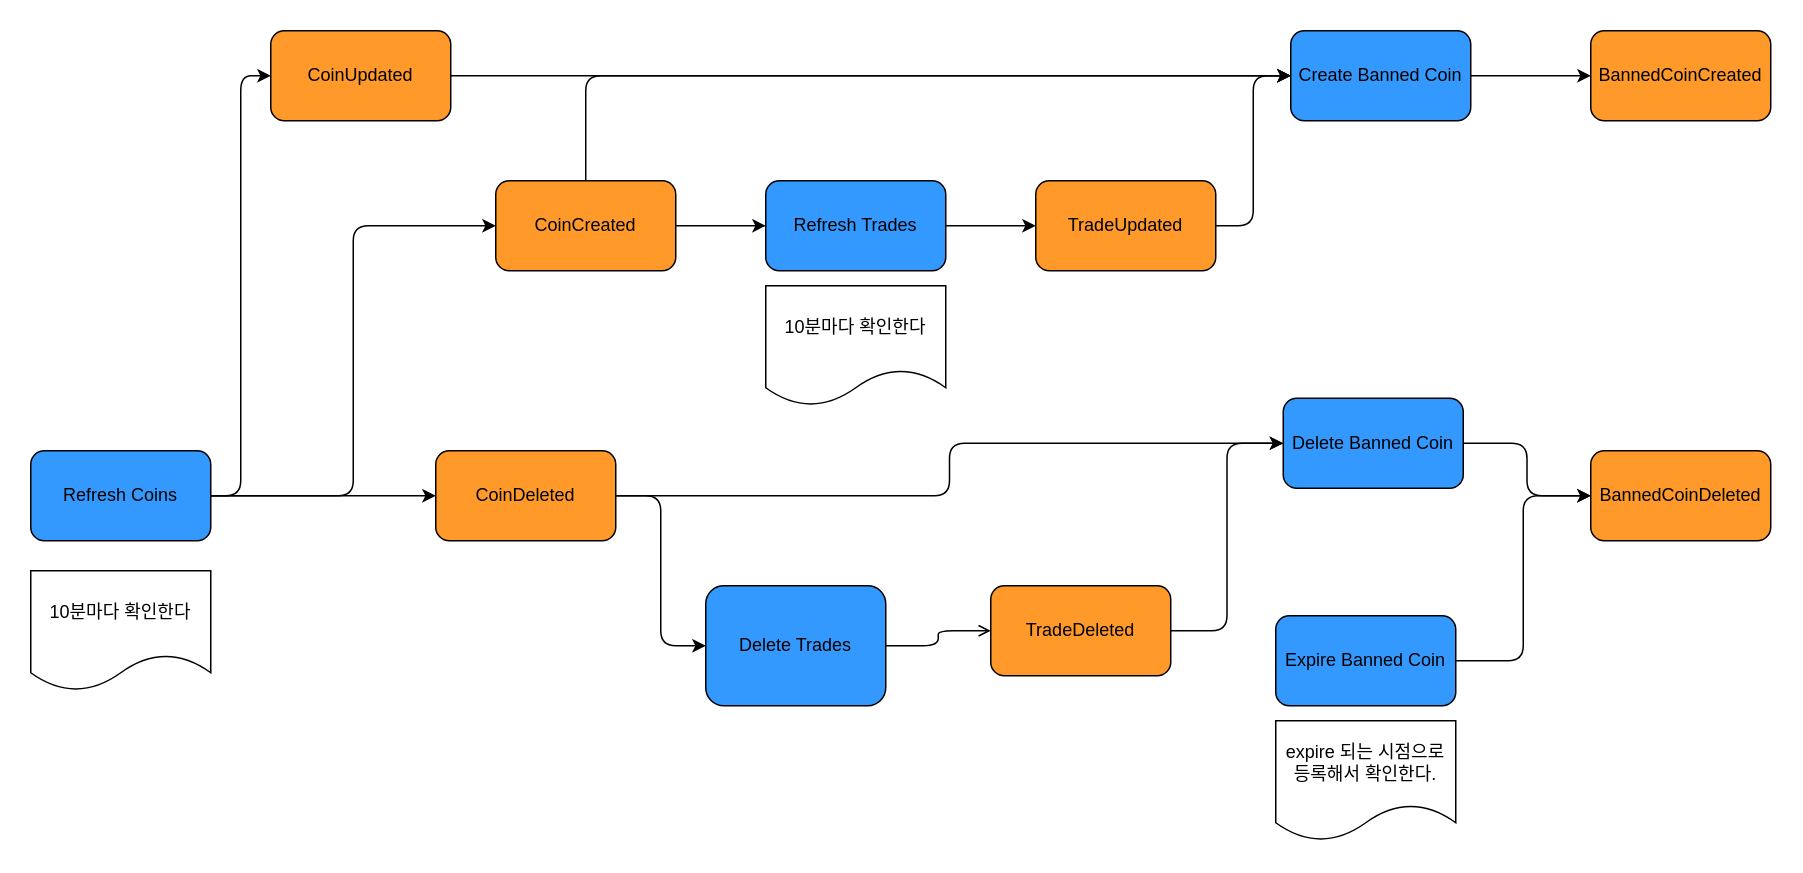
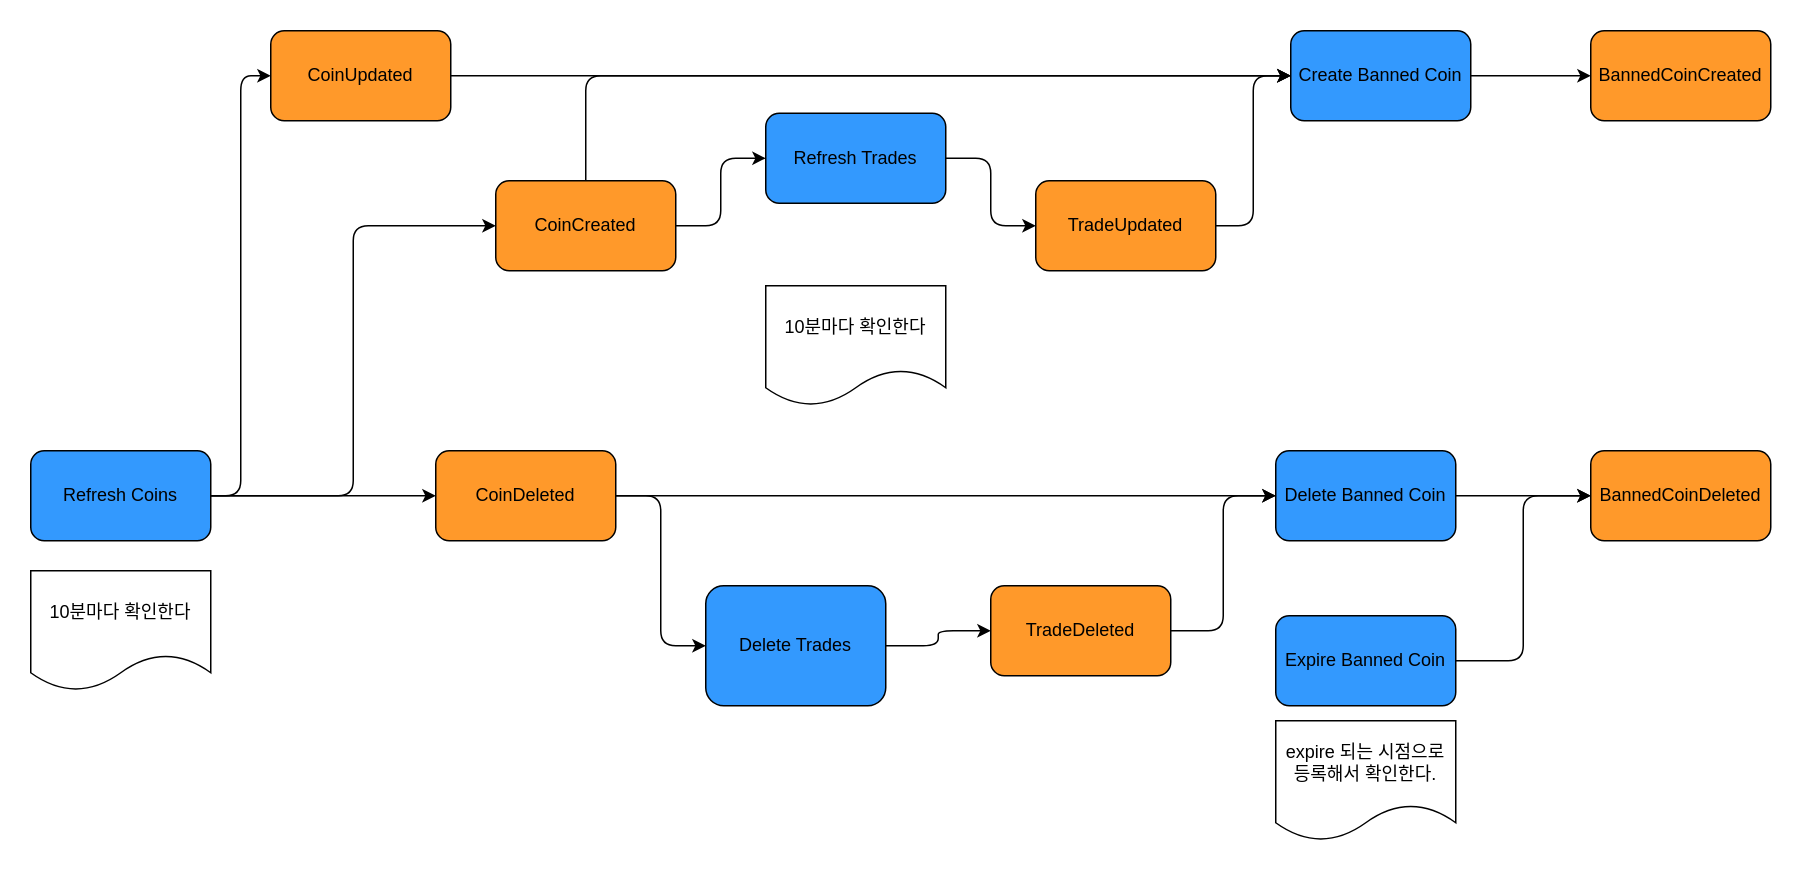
(856, 226) -> (856, 158)
(1373, 443) -> (1366, 496)
(981, 631) -> (979, 631)
